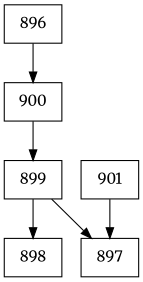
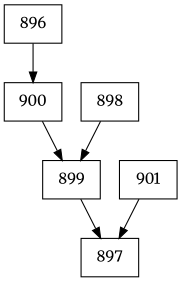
(33, 213) -> (93, 136)
